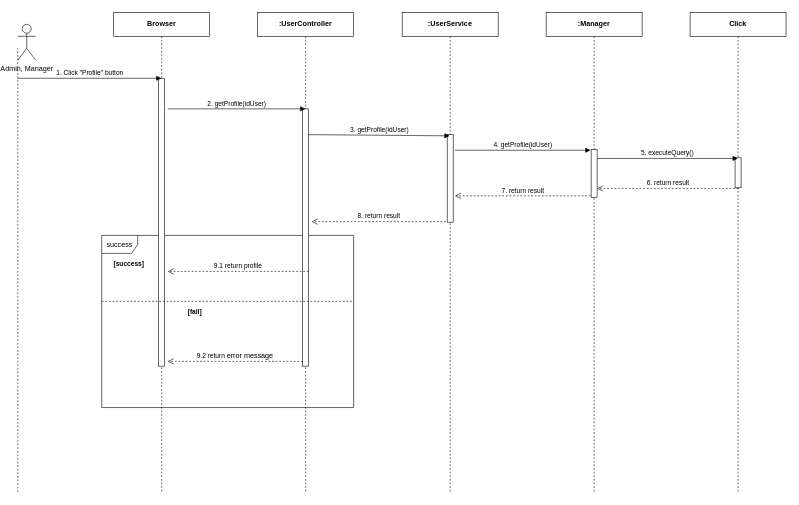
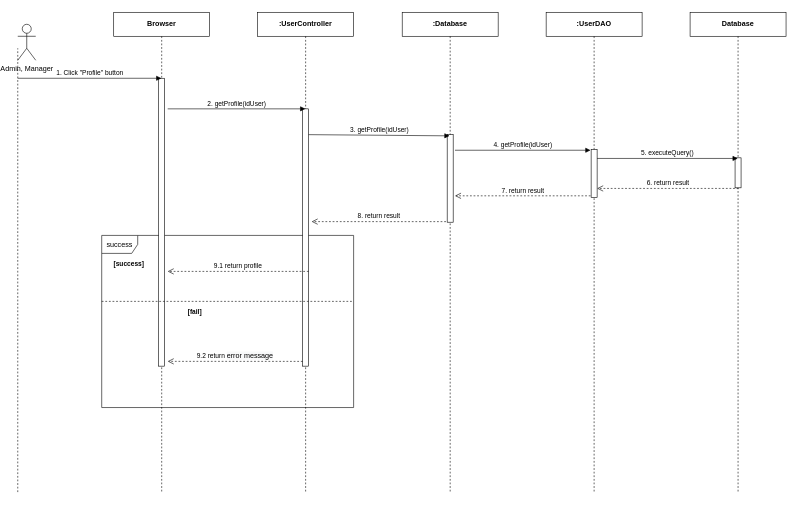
(450, 24) -> (450, 24)
(594, 24) -> (594, 24)
(738, 24) -> (738, 24)
